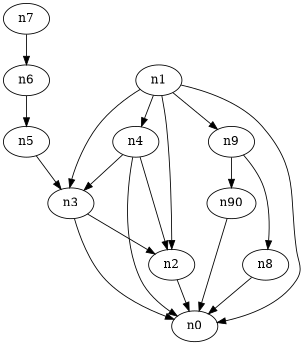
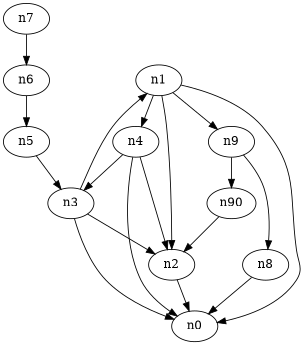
(97, 127) -> (104, 140)
(214, 261) -> (204, 231)
